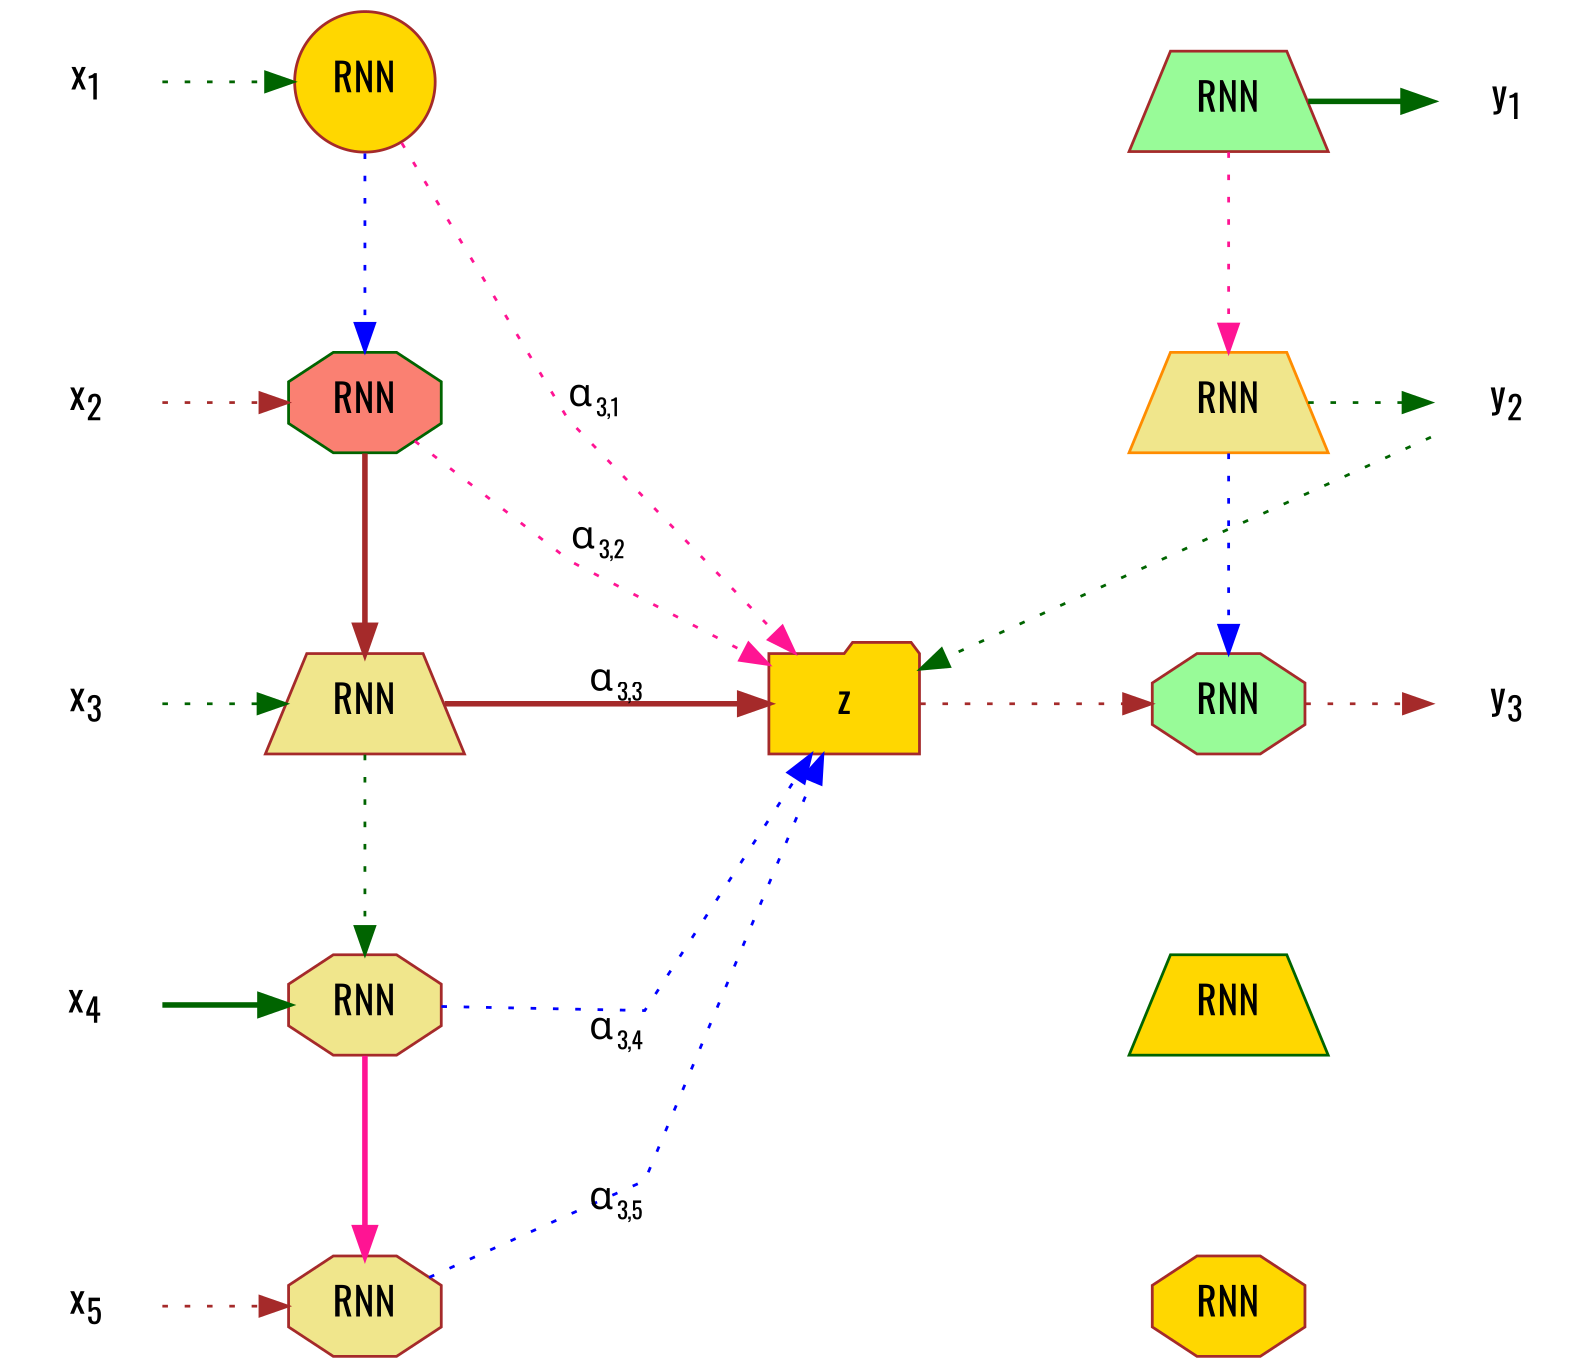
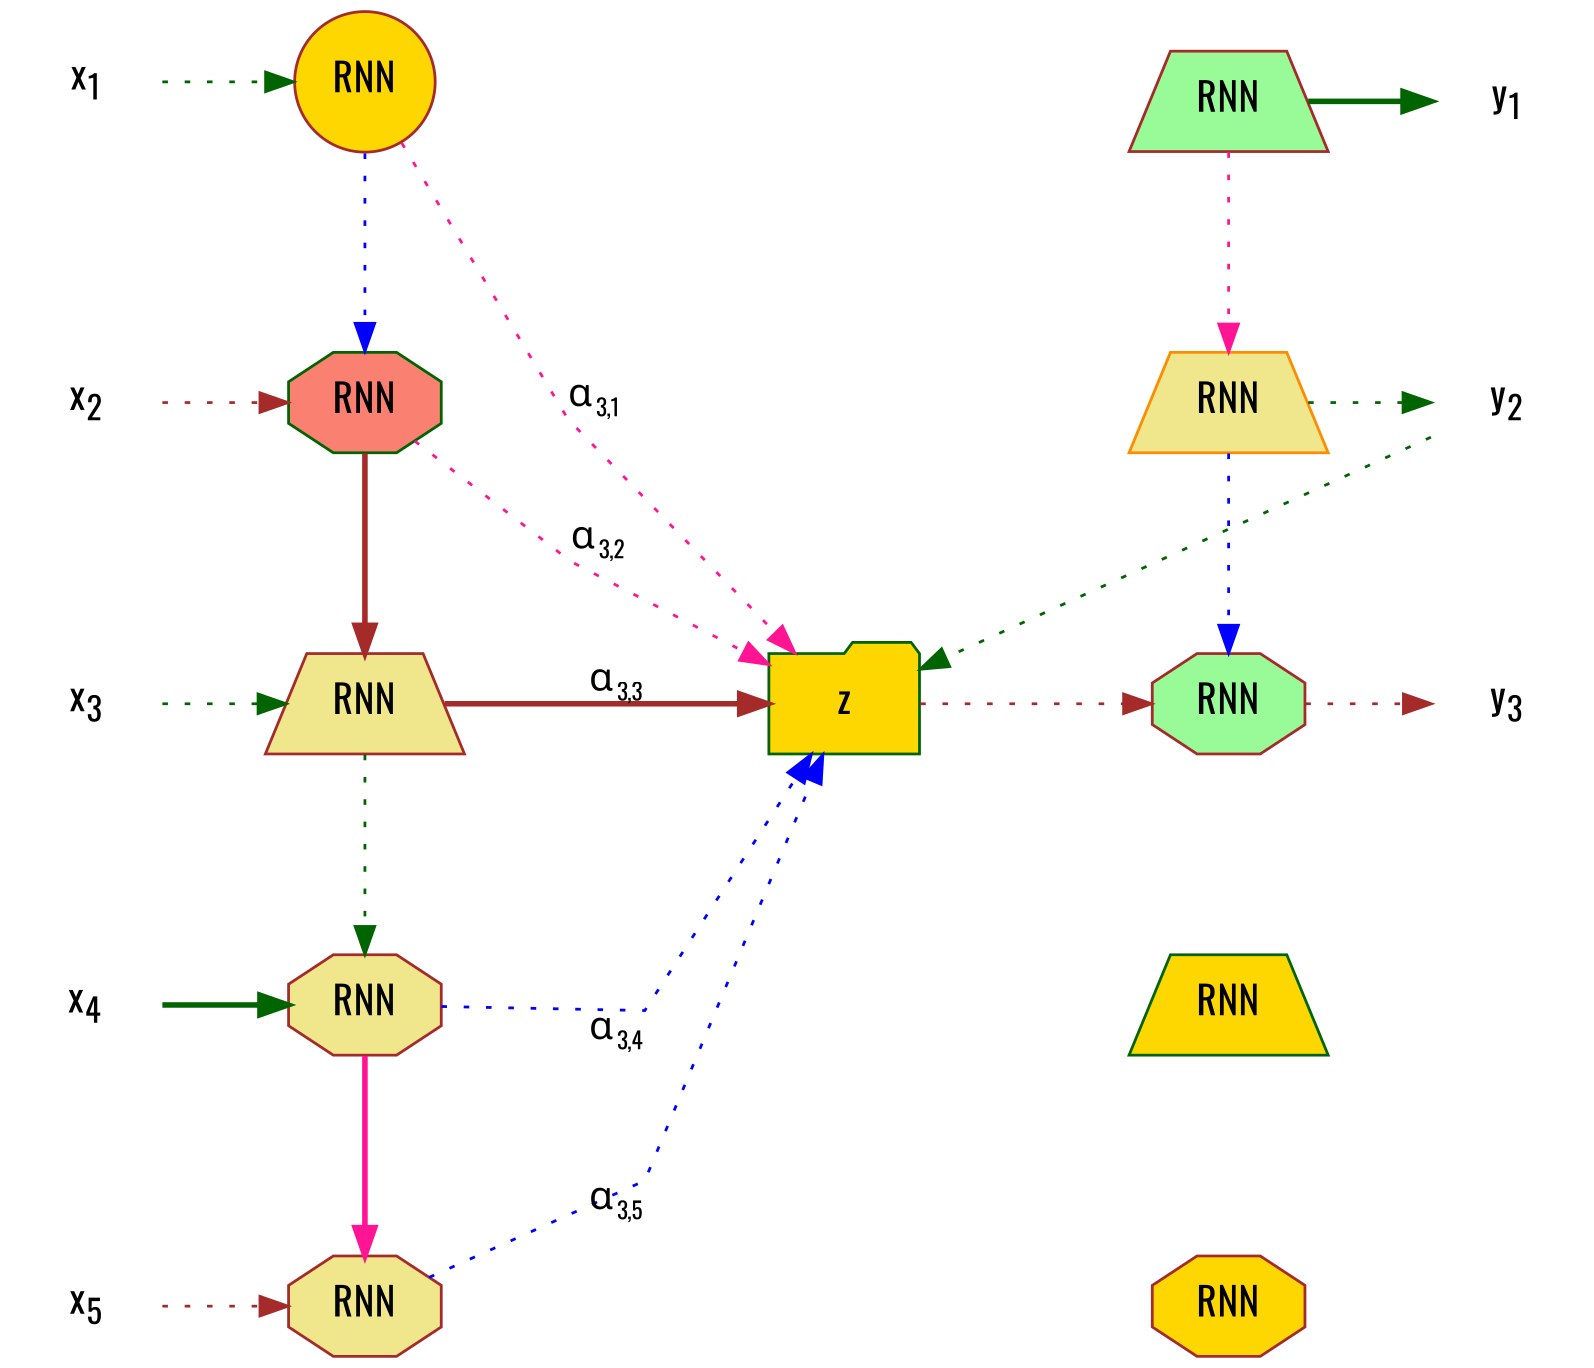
(844, 704) -> (844, 704)
